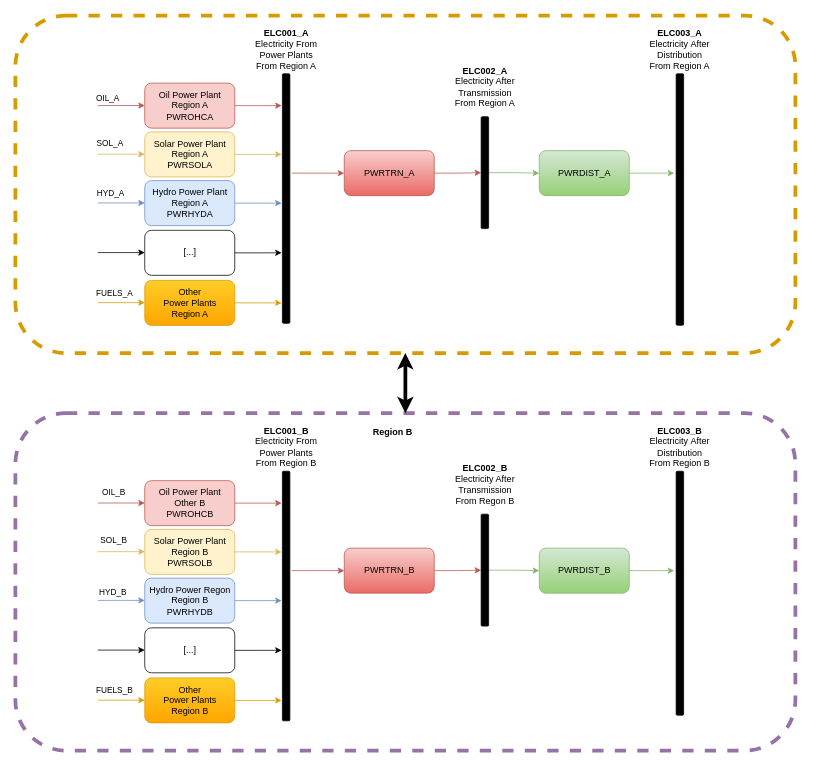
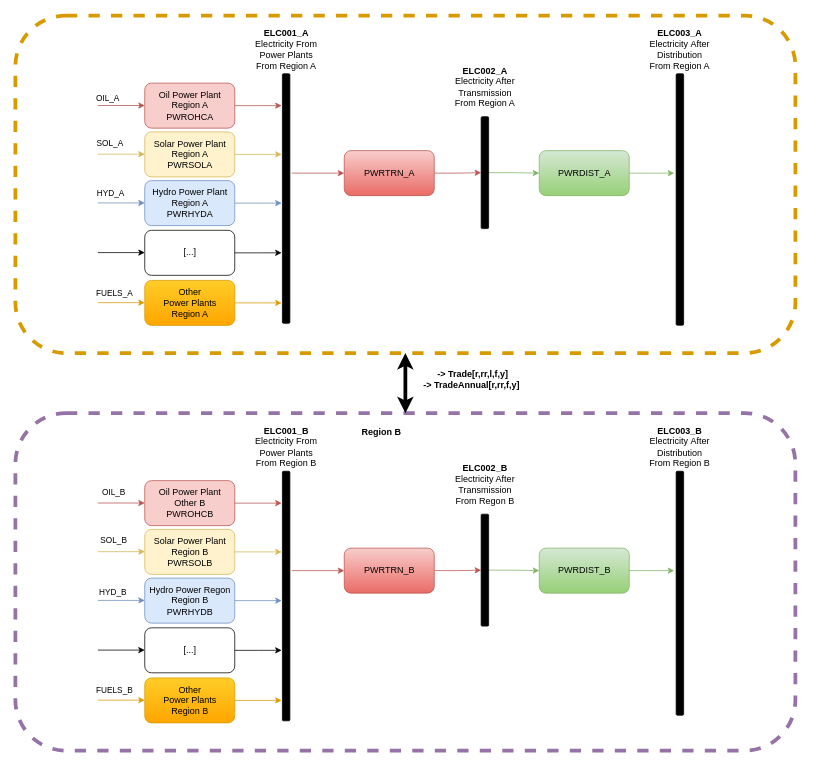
none -> (472, 379)
(392, 432) -> (381, 432)
